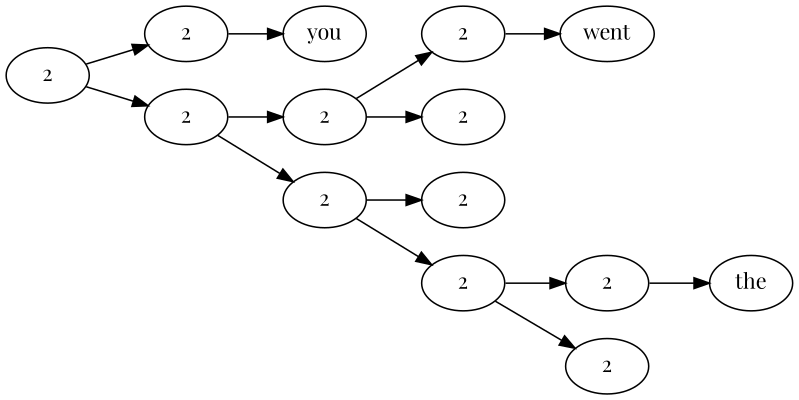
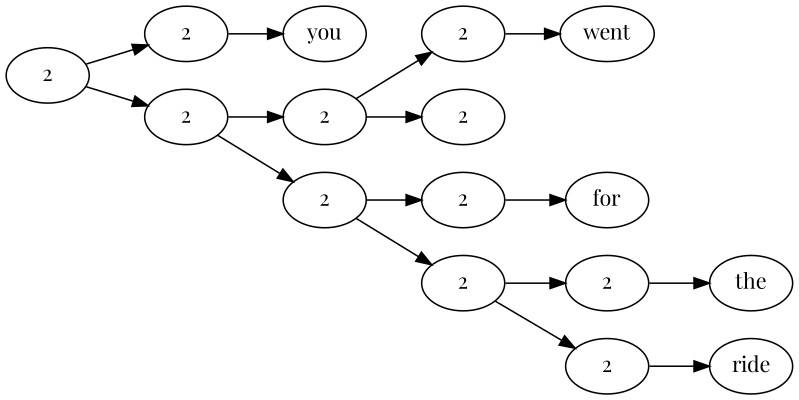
none -> (607, 200)
none -> (751, 366)
